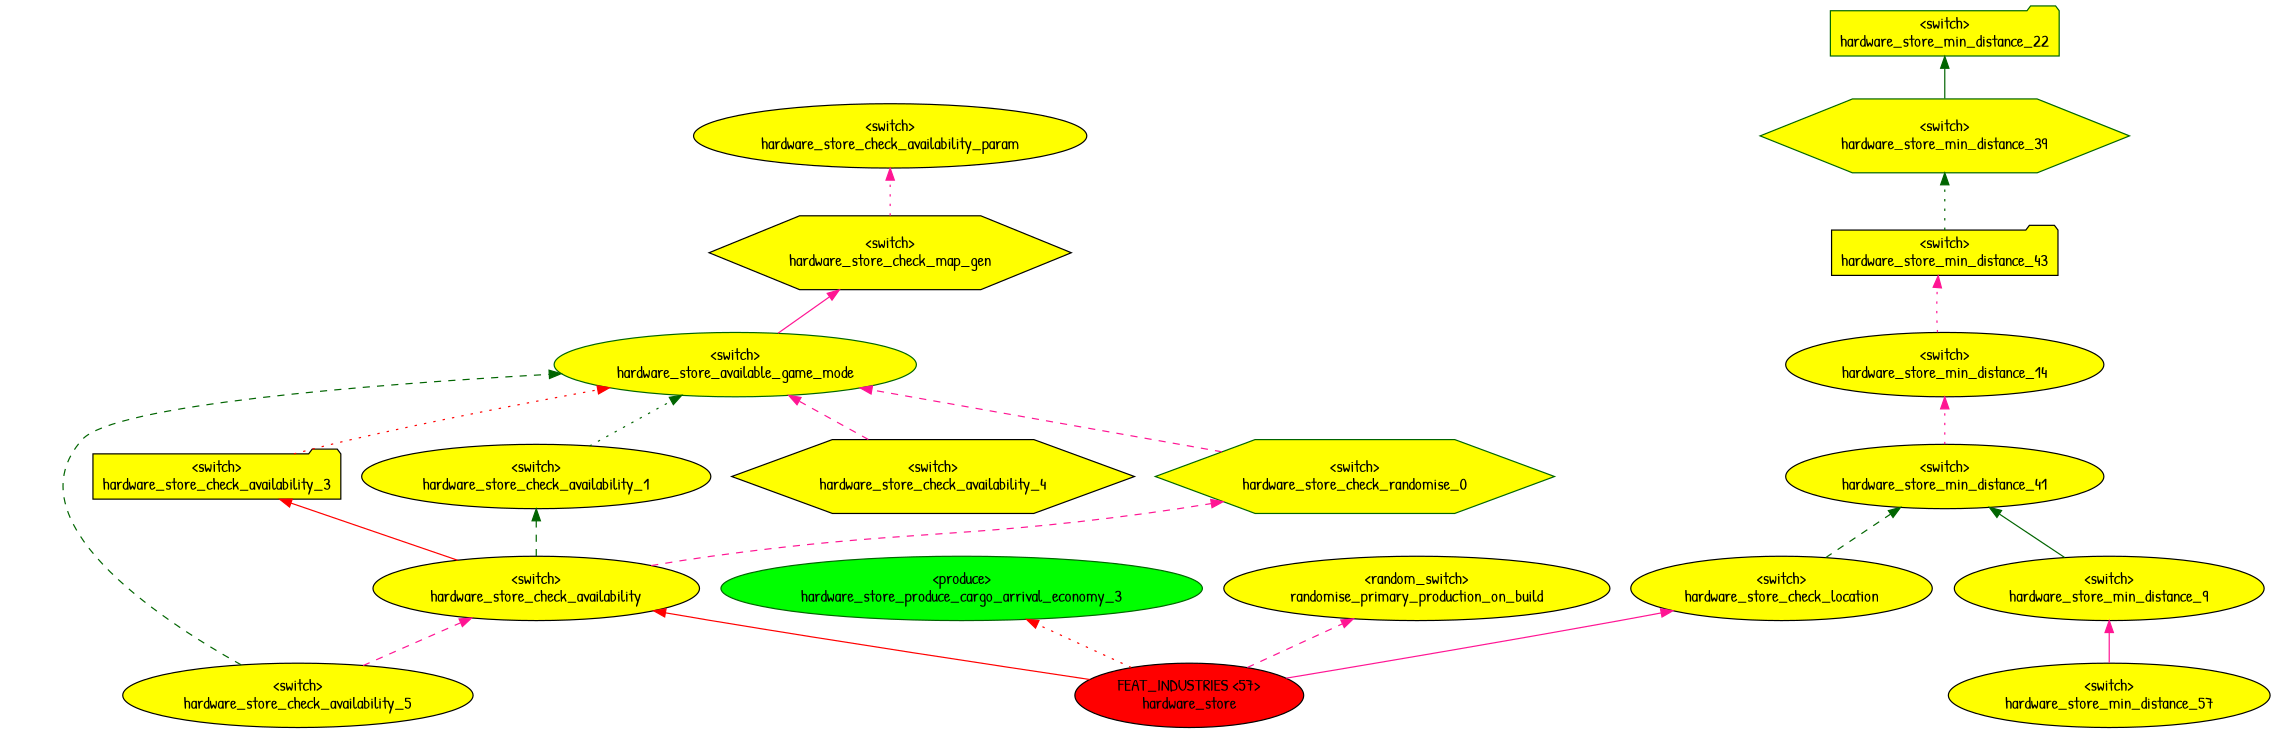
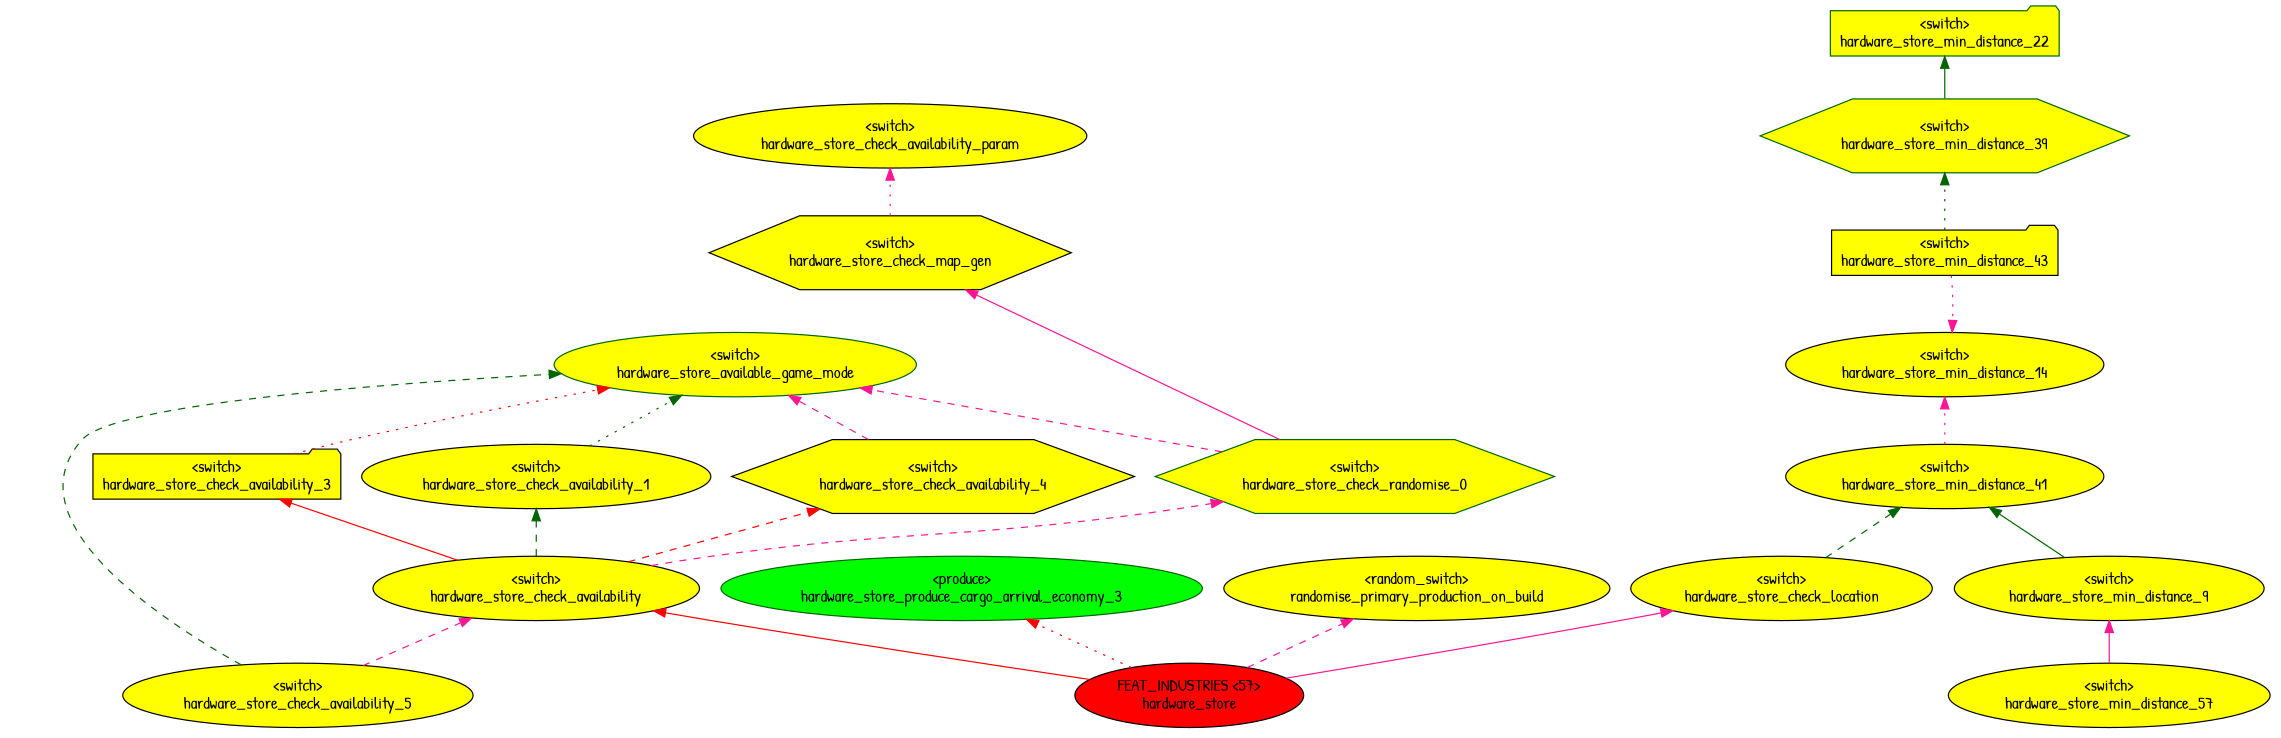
(1937, 310) -> (1953, 298)
(804, 315) -> (1128, 367)
none -> (718, 537)
